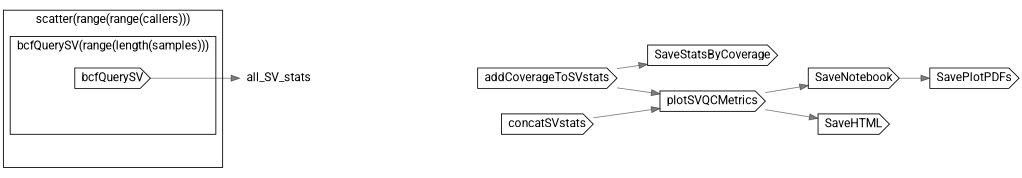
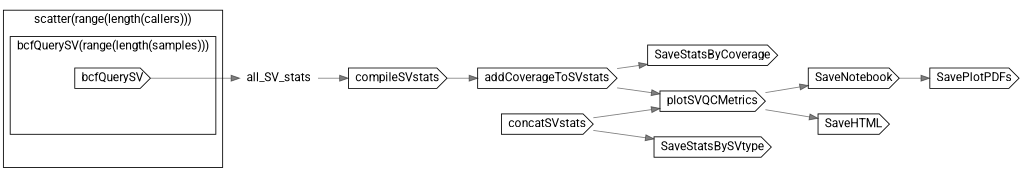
(113, 20) -> (113, 20)
none -> (398, 78)
none -> (713, 147)
